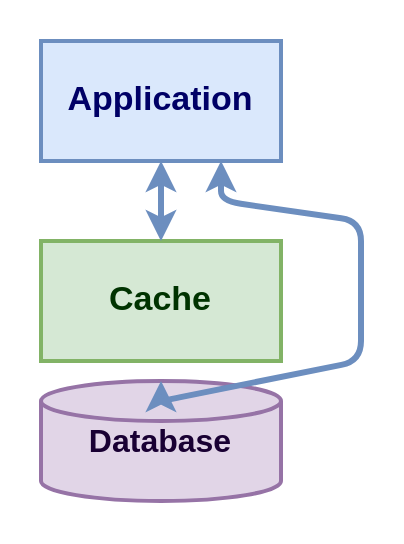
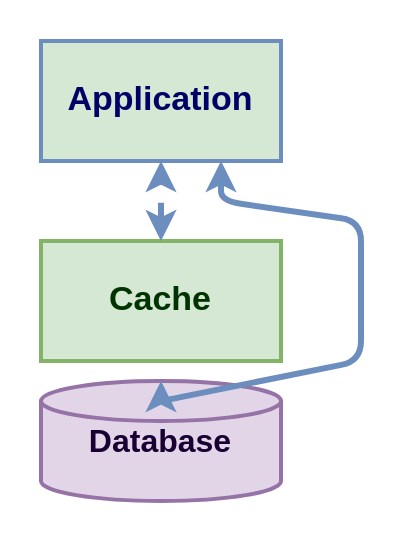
(161, 101) -> (161, 101)
(161, 193) -> (161, 193)
